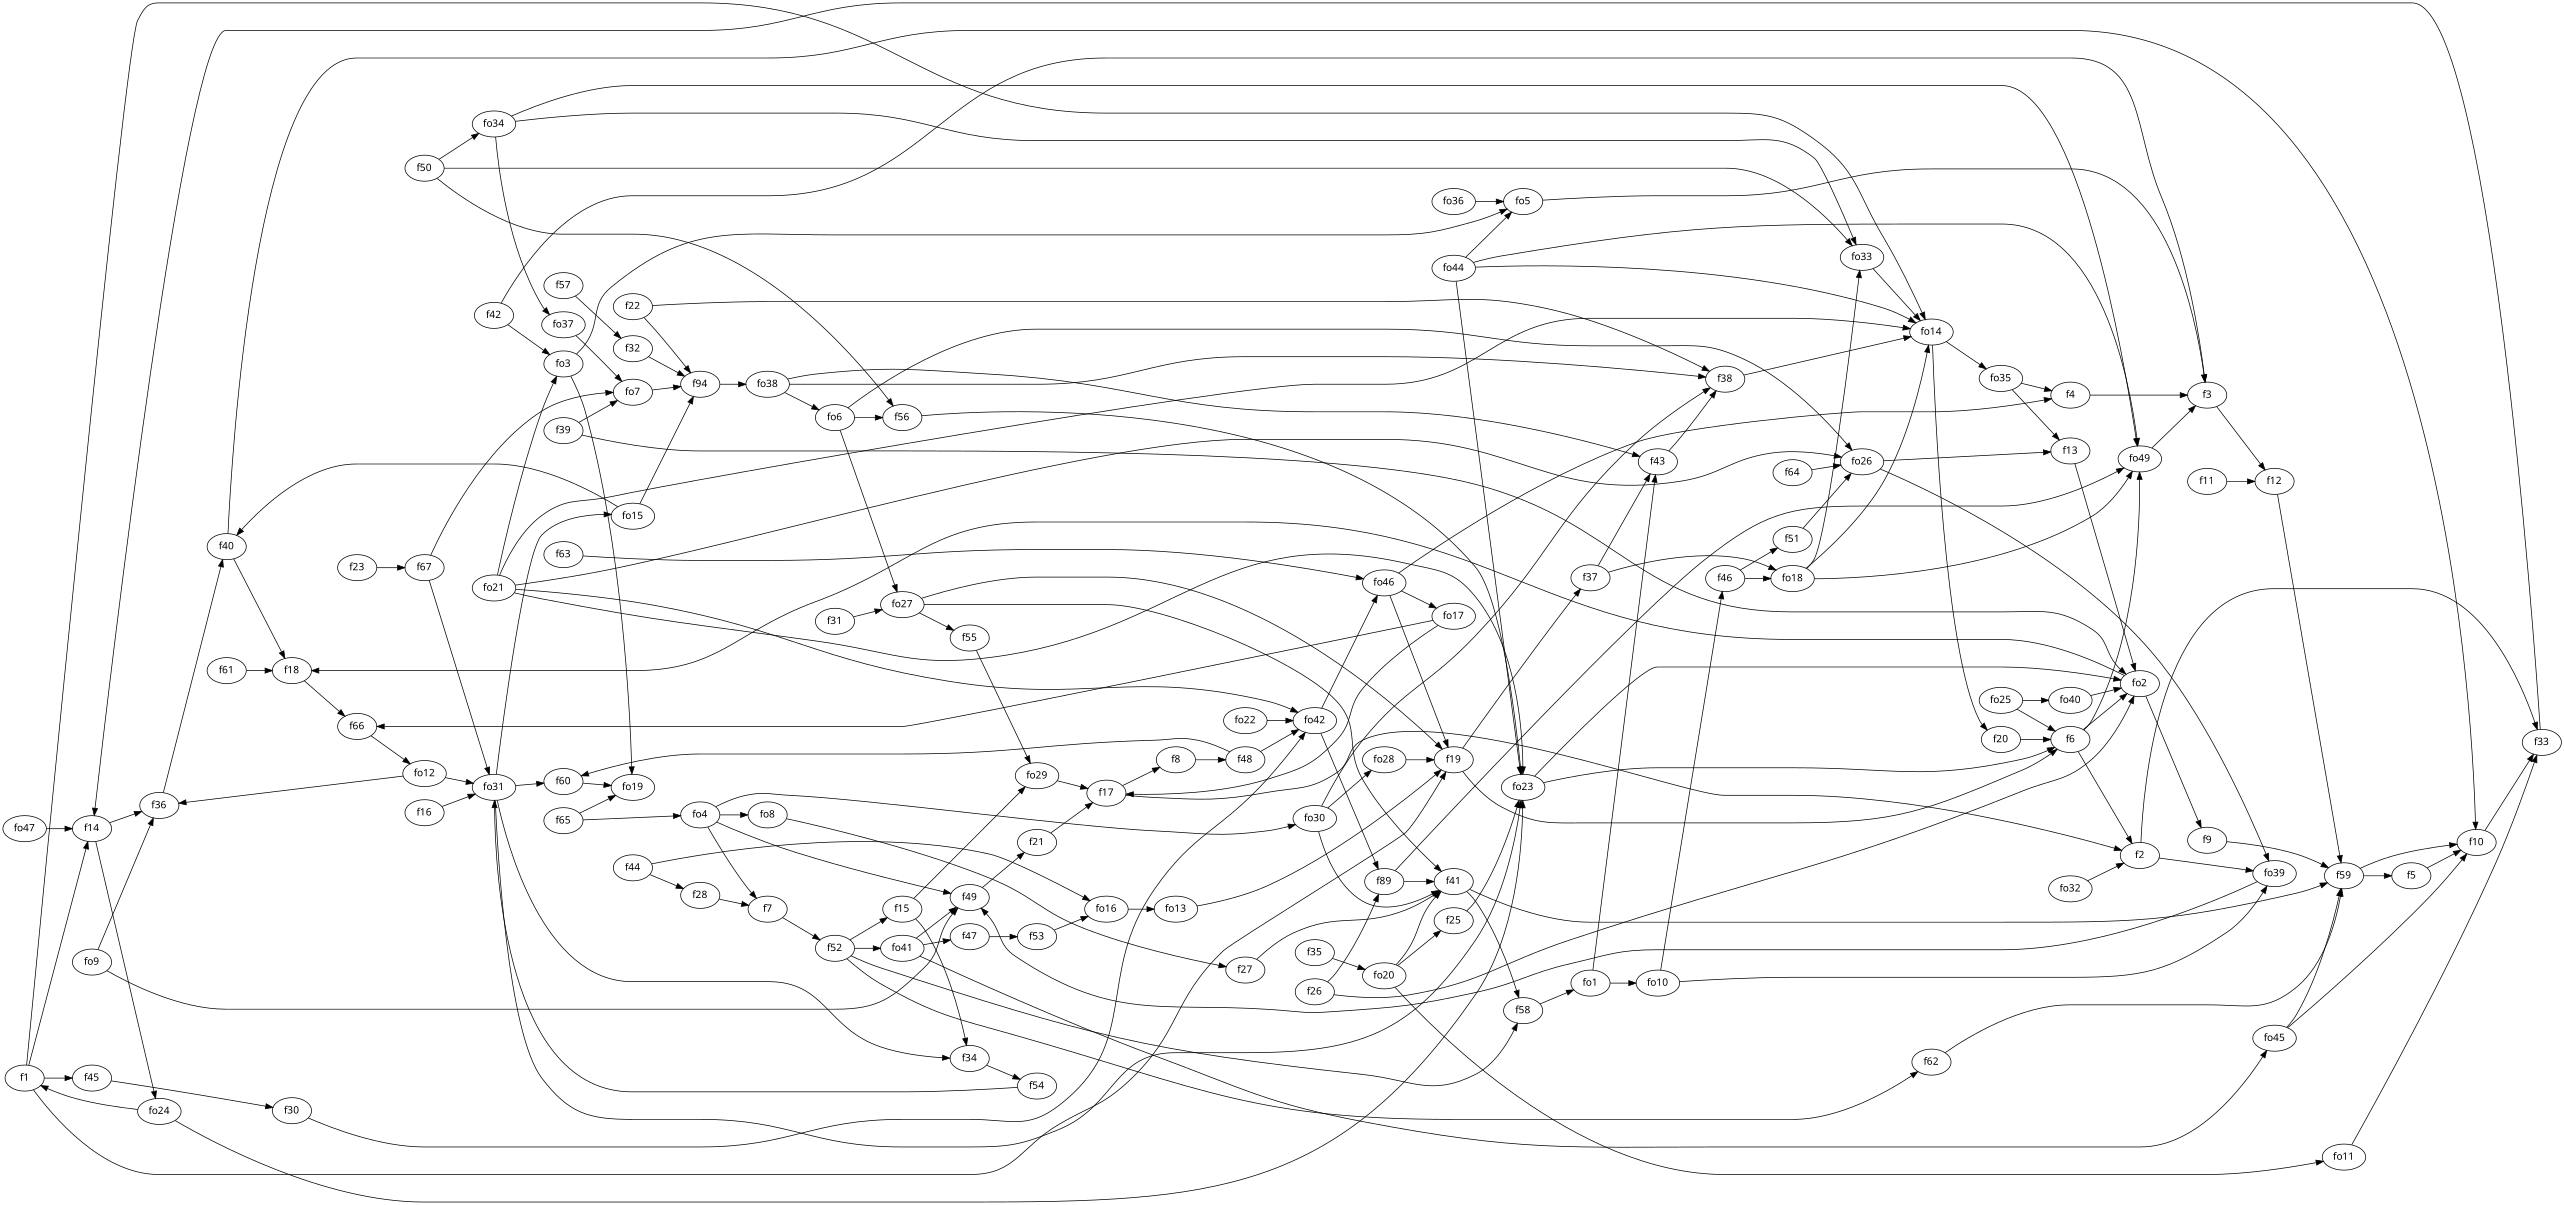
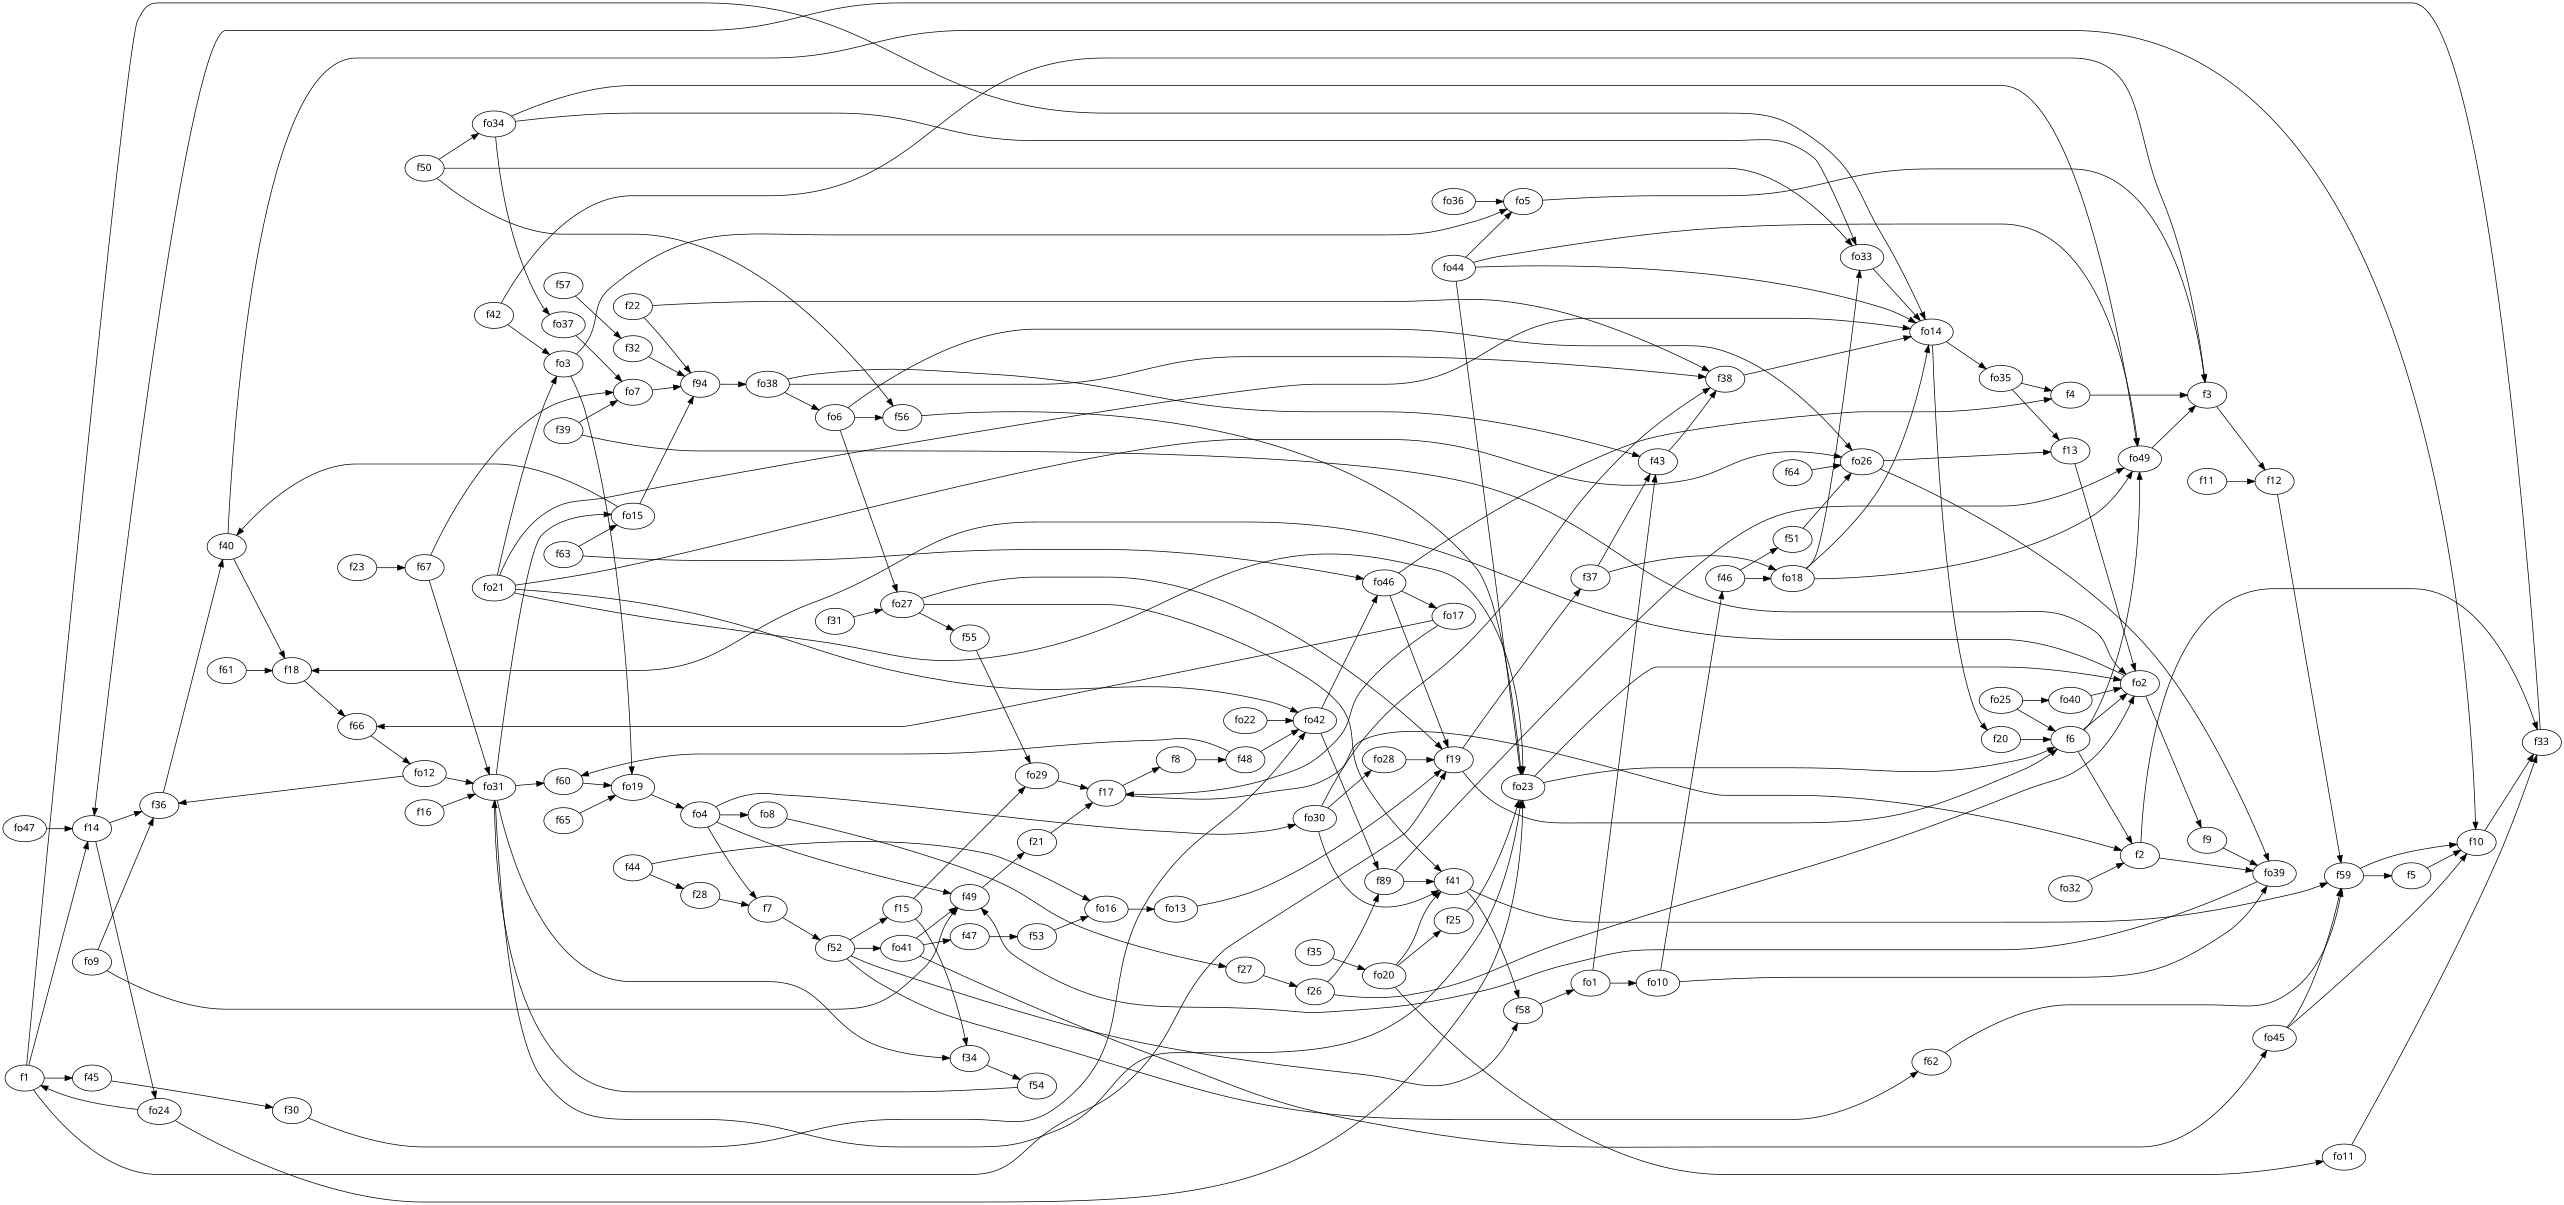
none -> (595, 537)
(628, 818) -> (664, 800)
(2275, 849) -> (2237, 855)
(1343, 921) -> (1277, 980)
